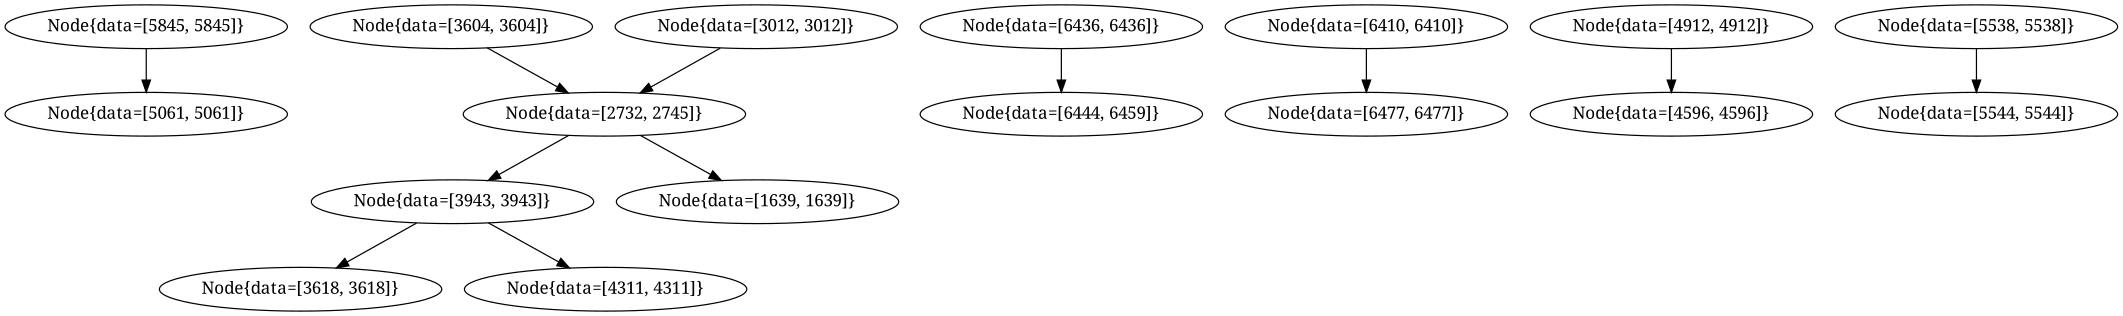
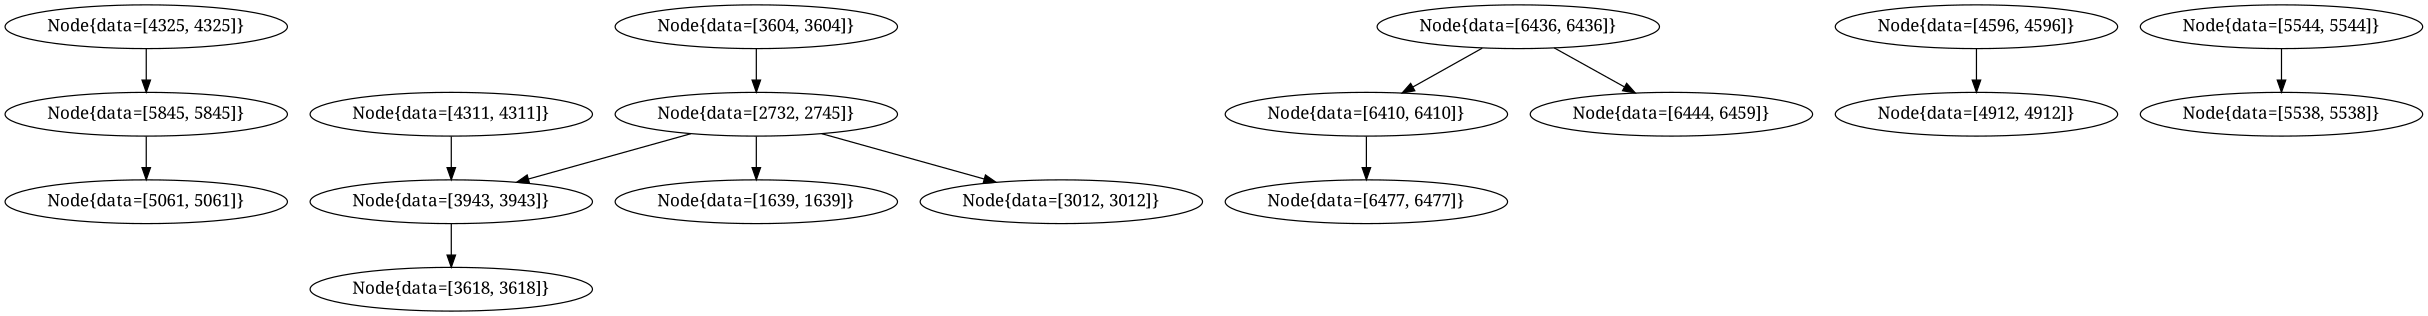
none -> (146, 27)
(1671, 65) -> (1976, 65)
(1976, 65) -> (2281, 65)
(686, 68) -> (903, 156)
none -> (1448, 68)
(524, 242) -> (451, 152)
